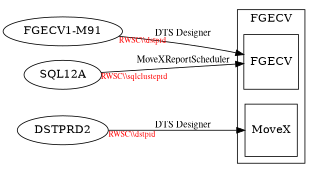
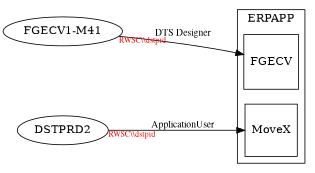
(271, 19) -> (271, 19)
(63, 31) -> (63, 31)
(63, 75) -> none
(183, 125) -> (183, 125)
